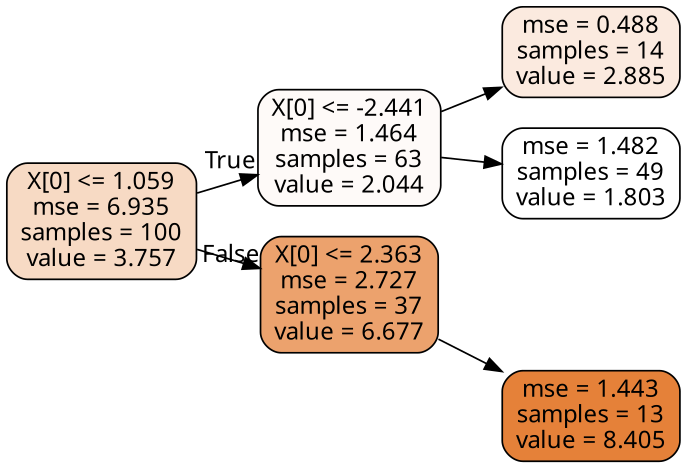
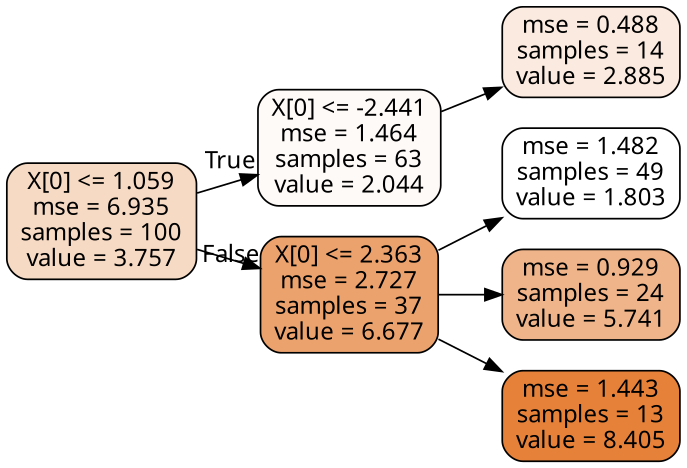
(463, 160) -> (463, 238)
none -> (591, 295)
